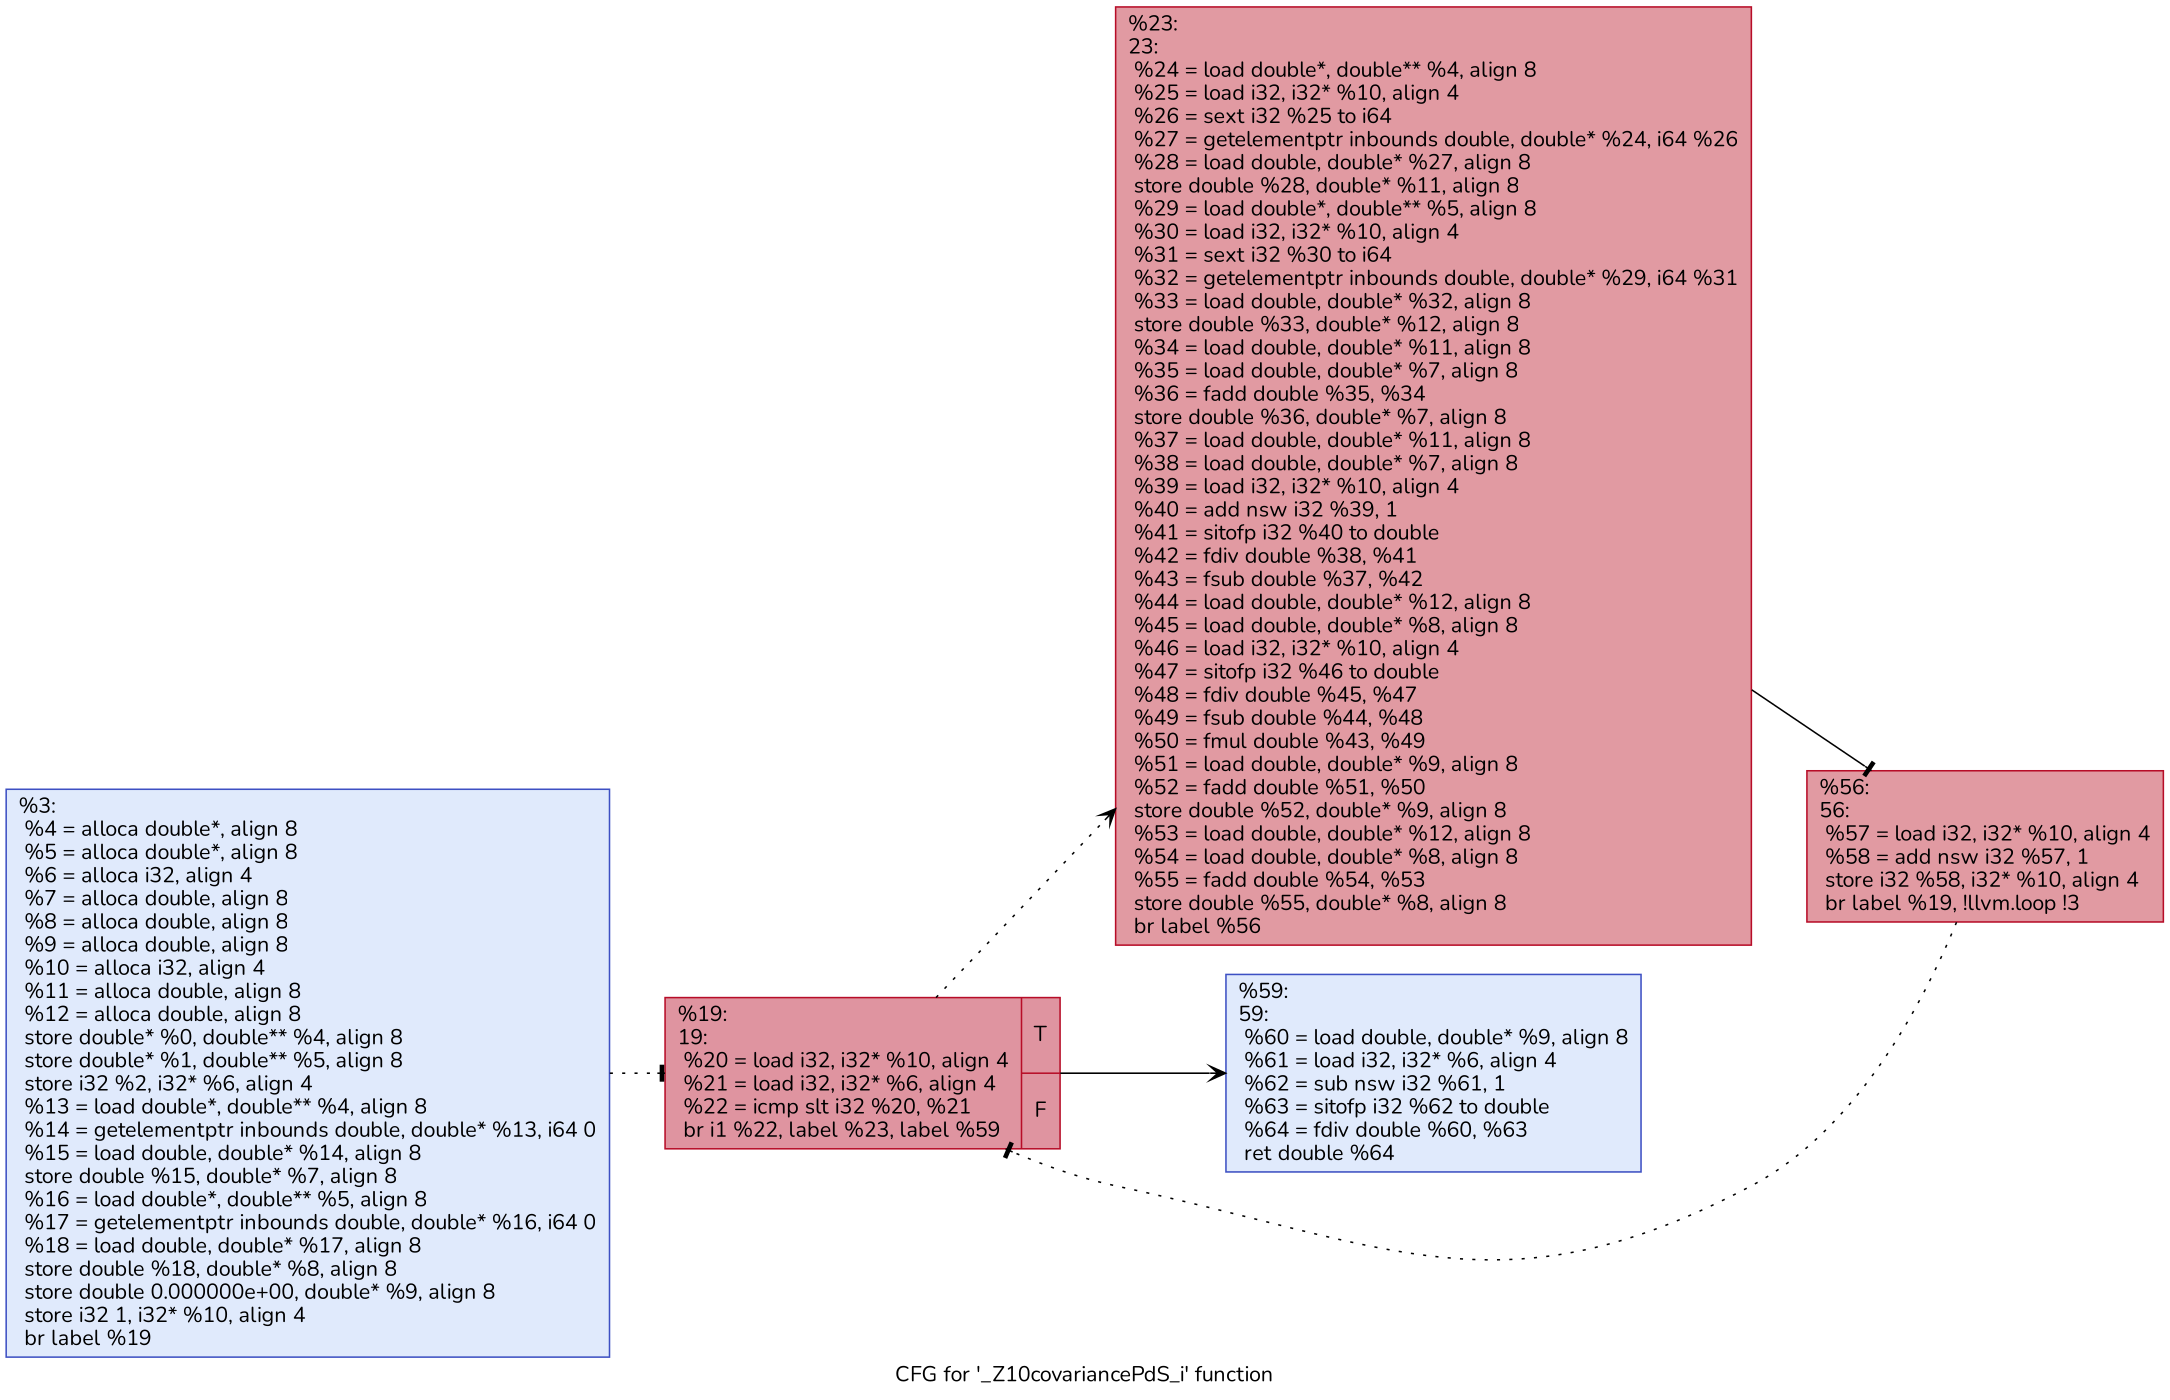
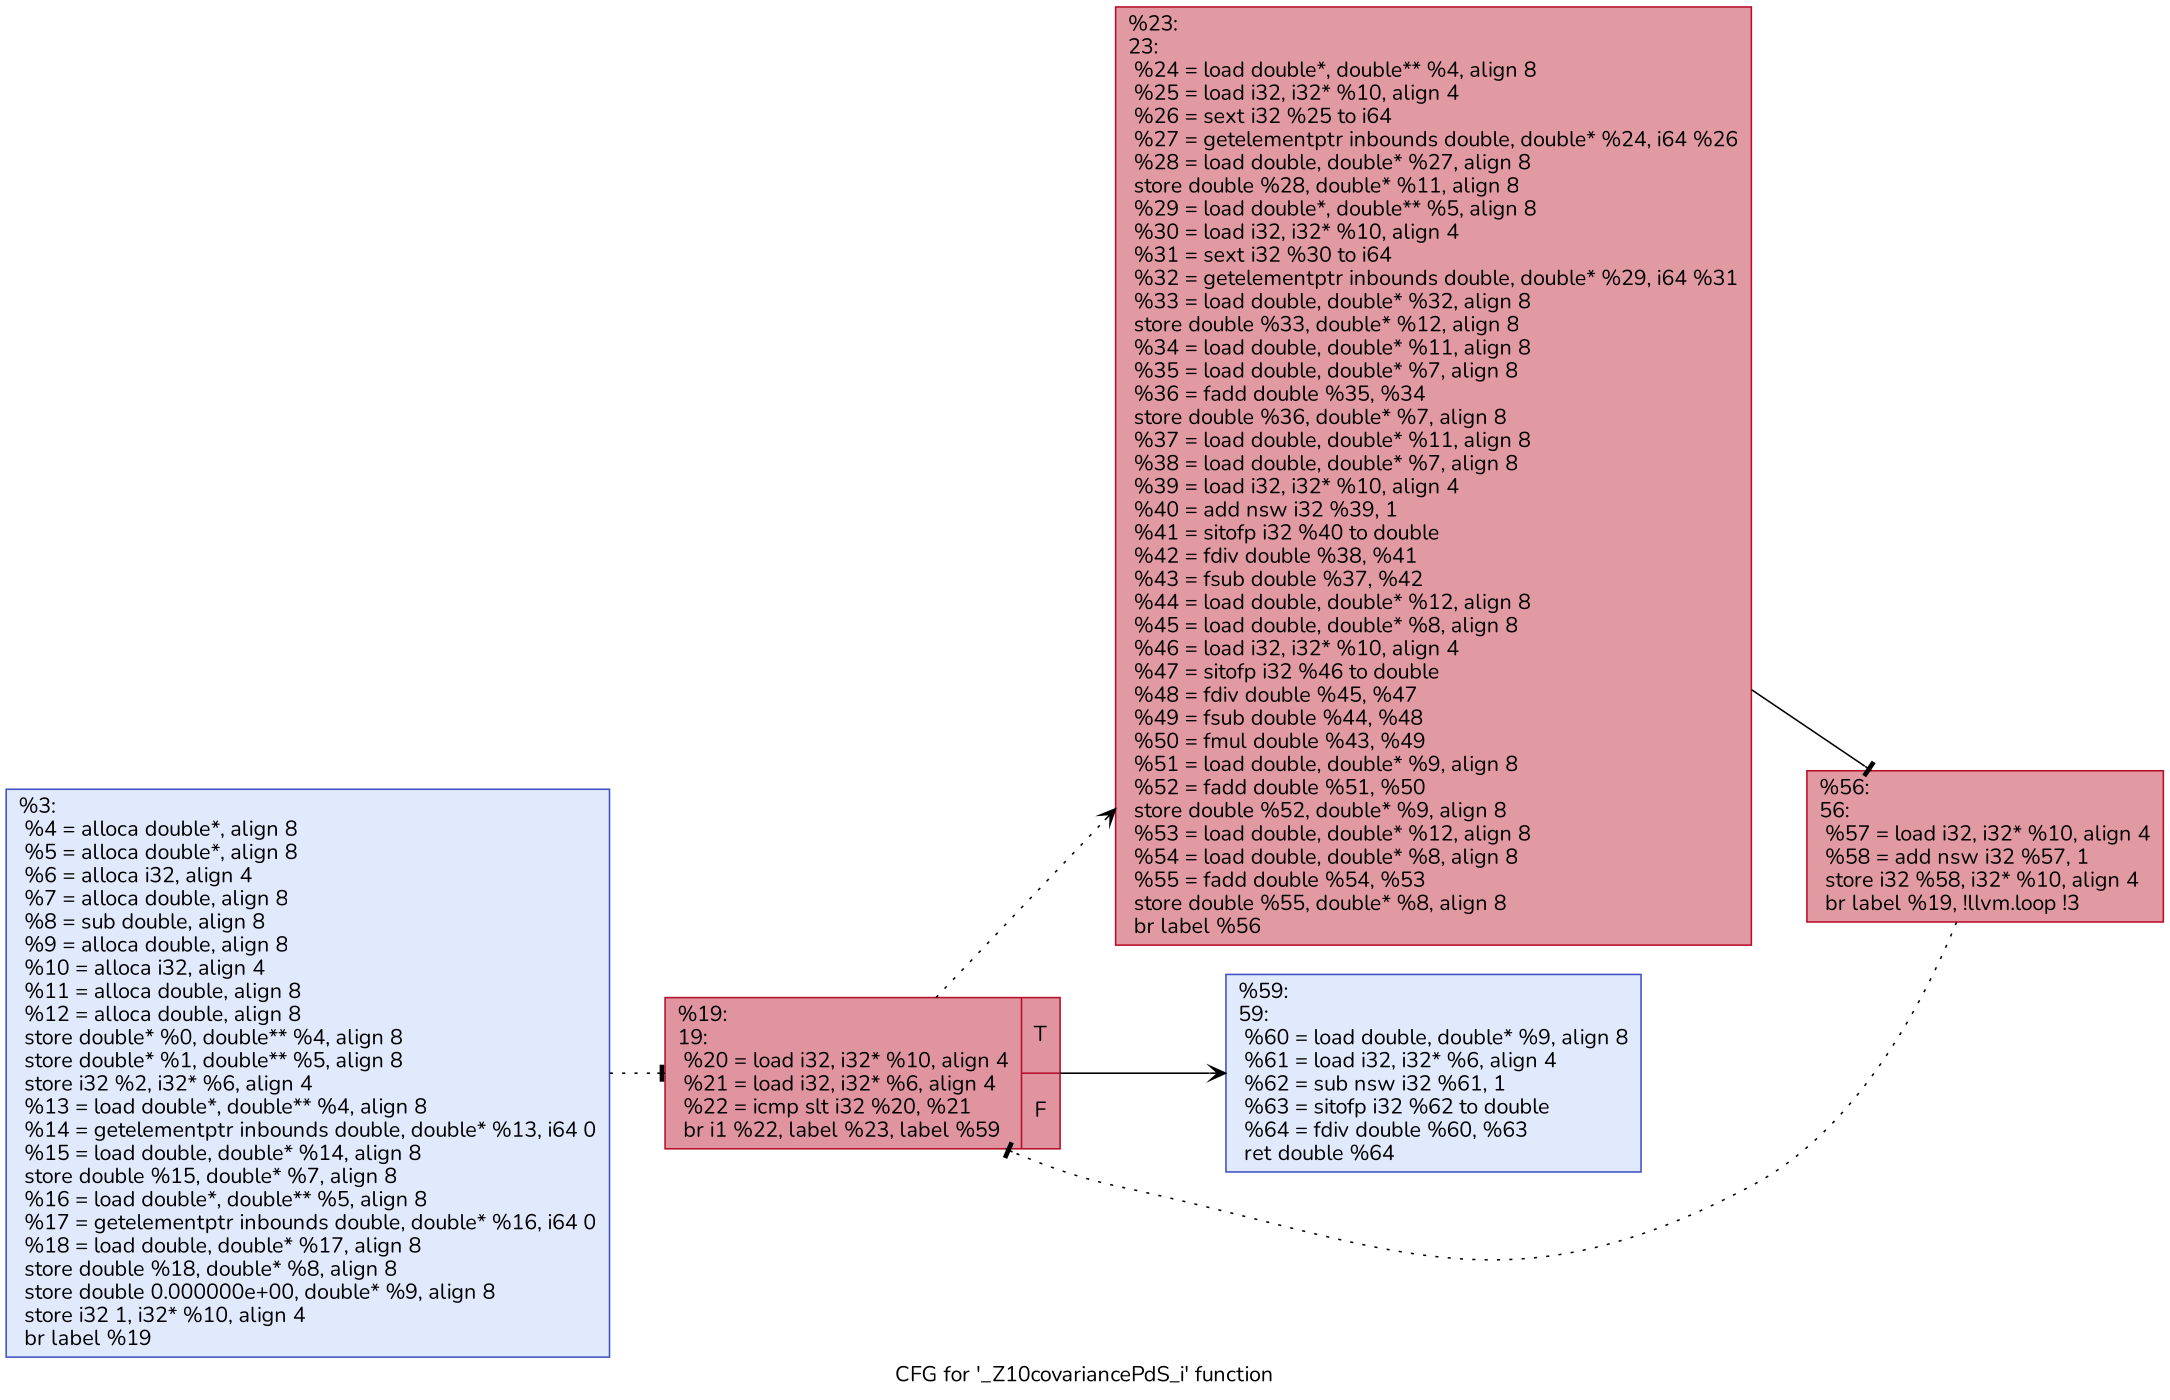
(154, 922) -> (142, 922)
